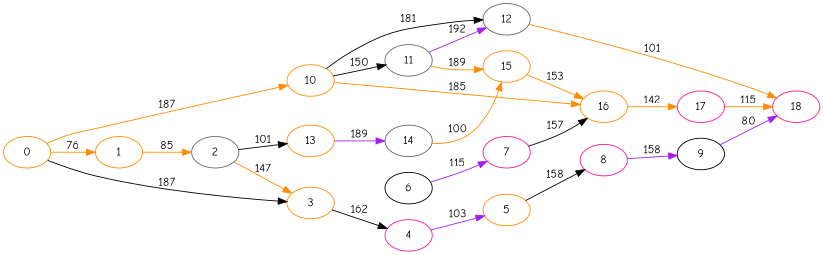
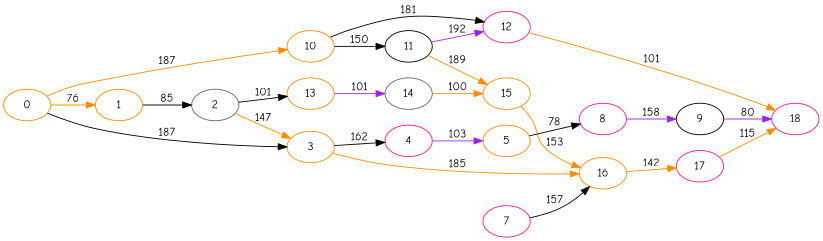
(507, 19) -> (507, 27)
(409, 60) -> (409, 46)
(453, 93) -> (451, 171)
(360, 134) -> (360, 87)
(163, 152) -> (163, 105)
(555, 175) -> (555, 122)
(409, 188) -> none
